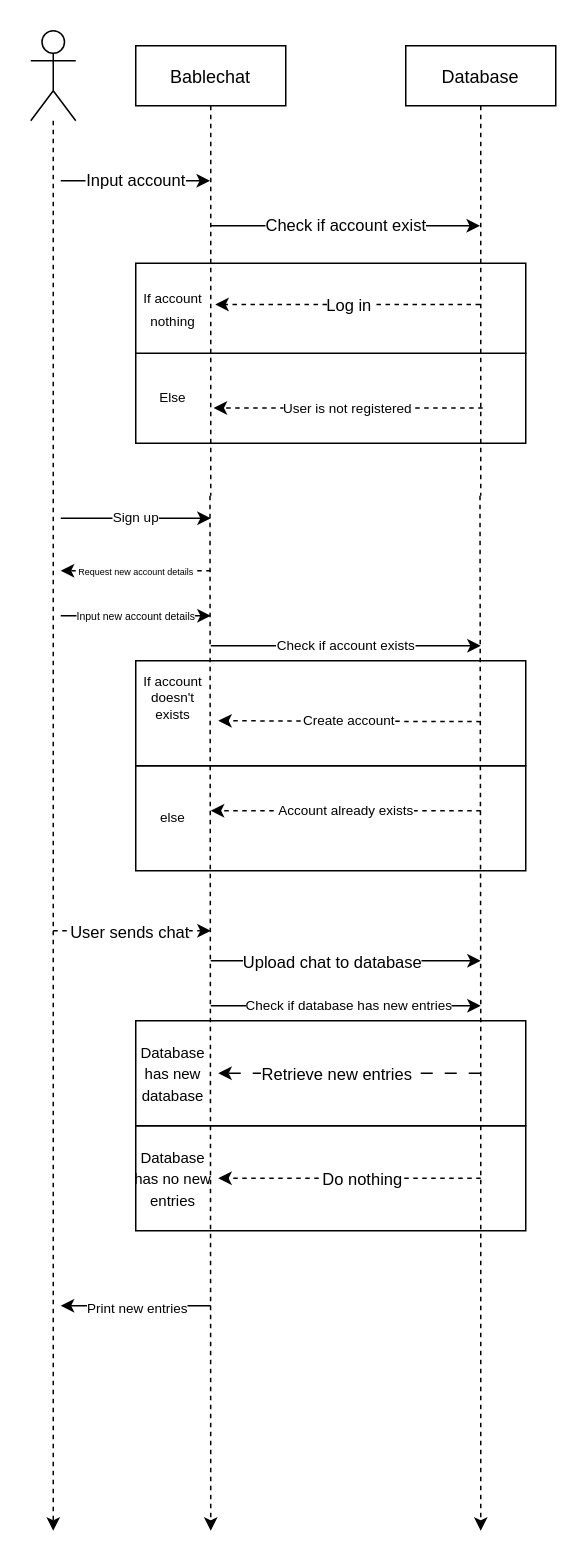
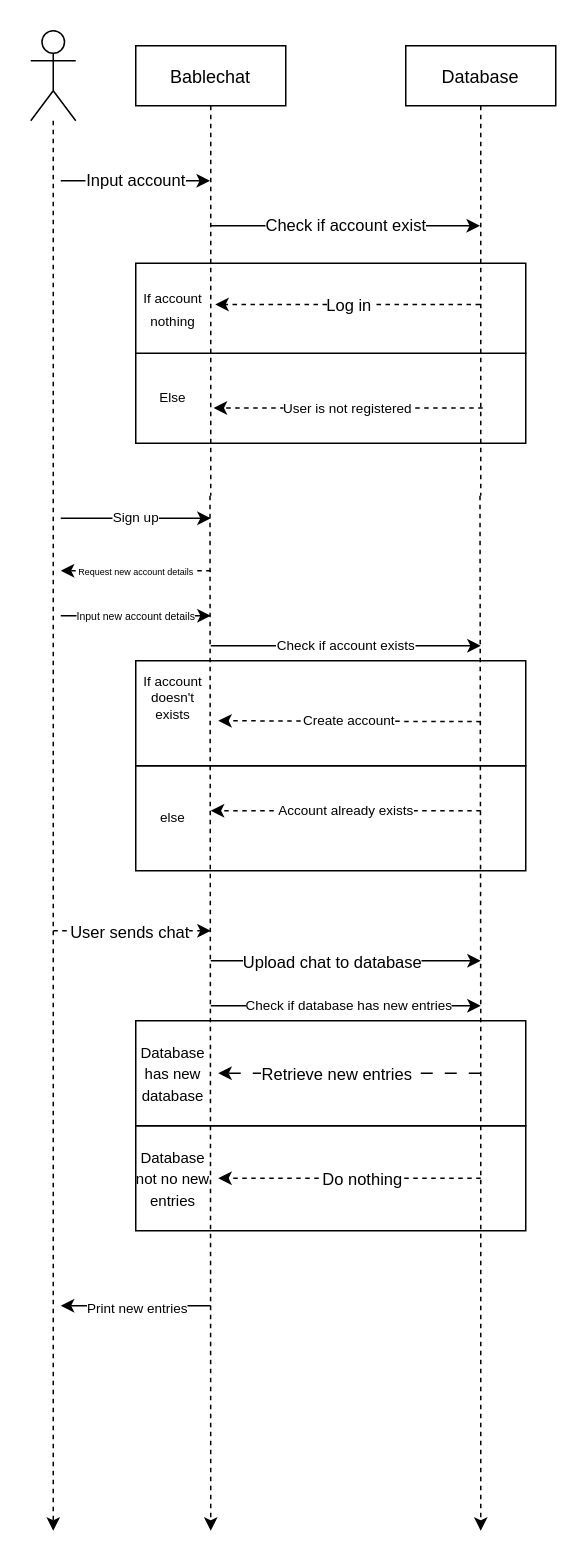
(173, 1178) -> (173, 1178)
